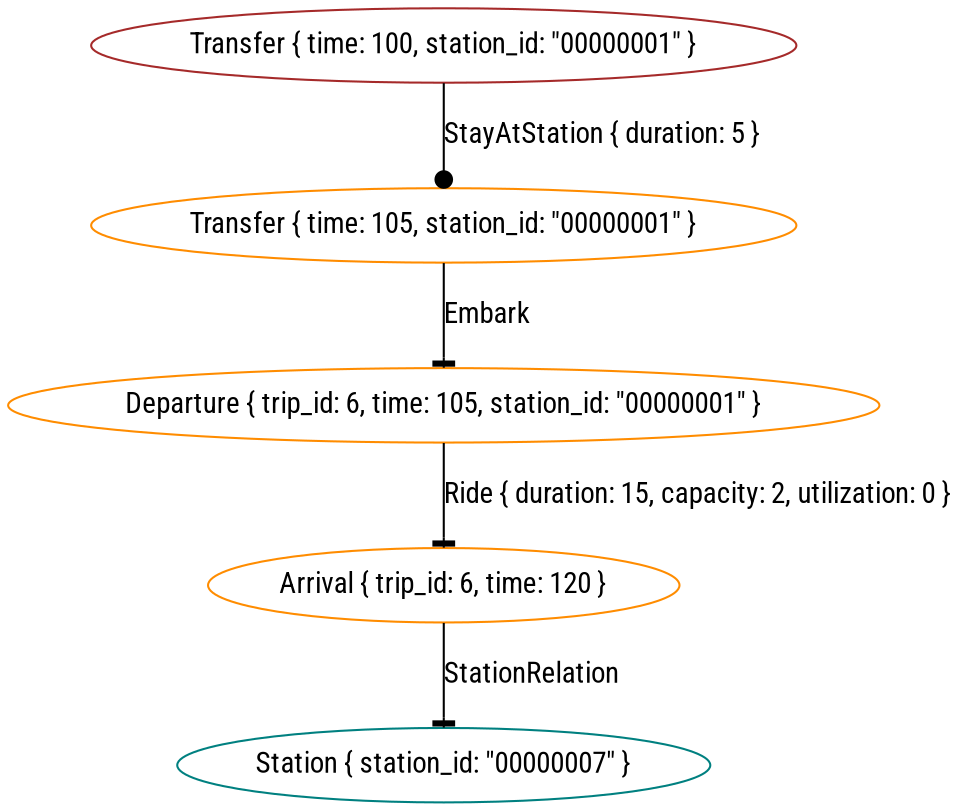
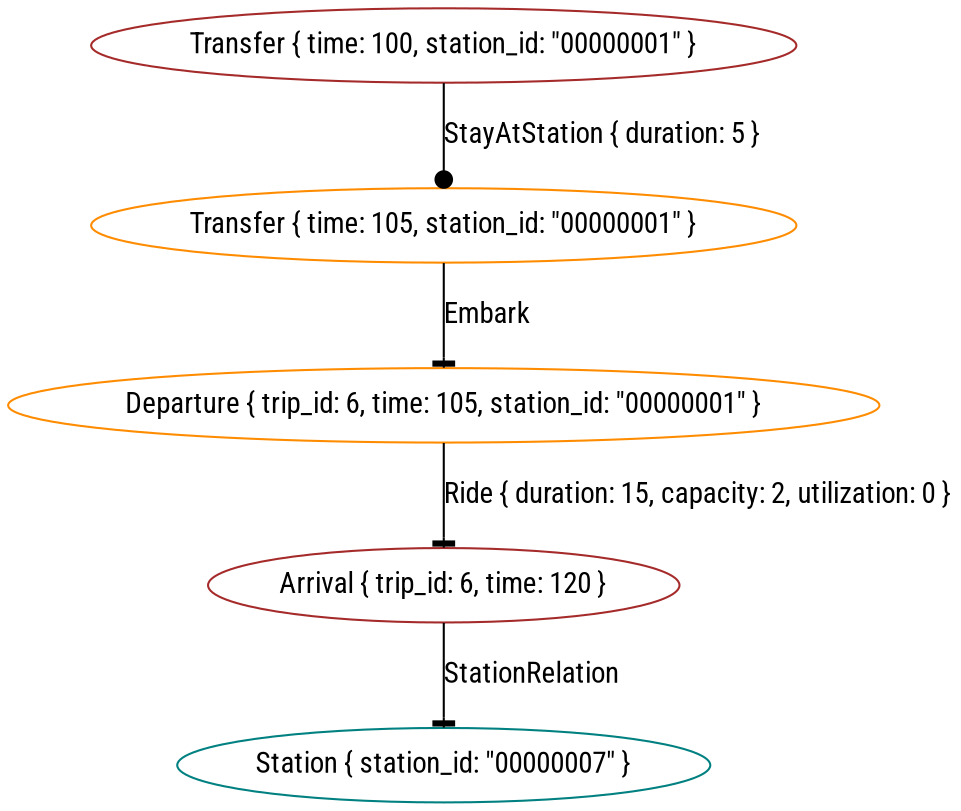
(444, 585) -> (444, 585)
